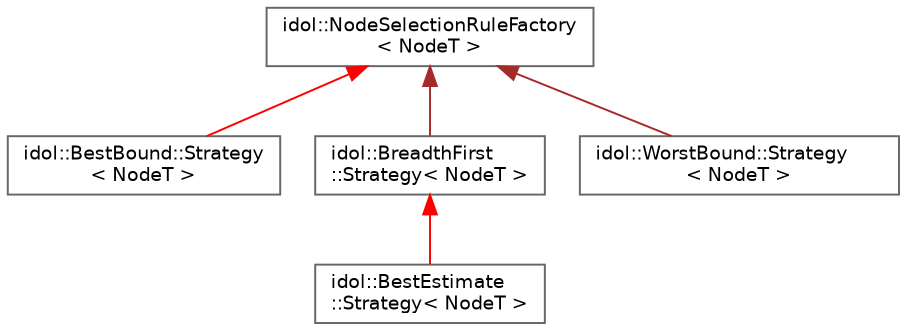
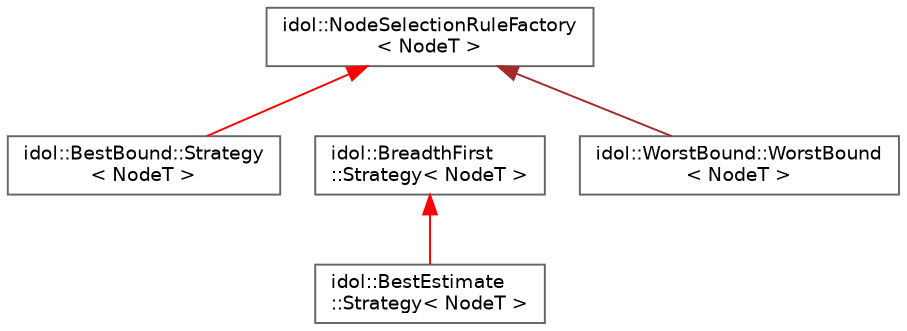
(430, 111) -> none
(739, 165) -> (739, 165)
